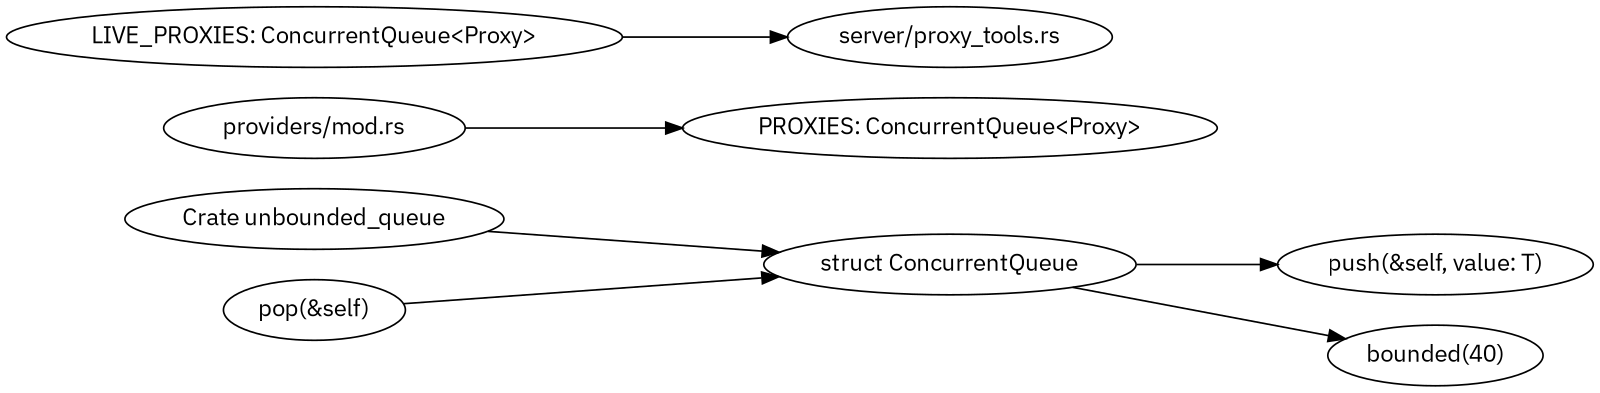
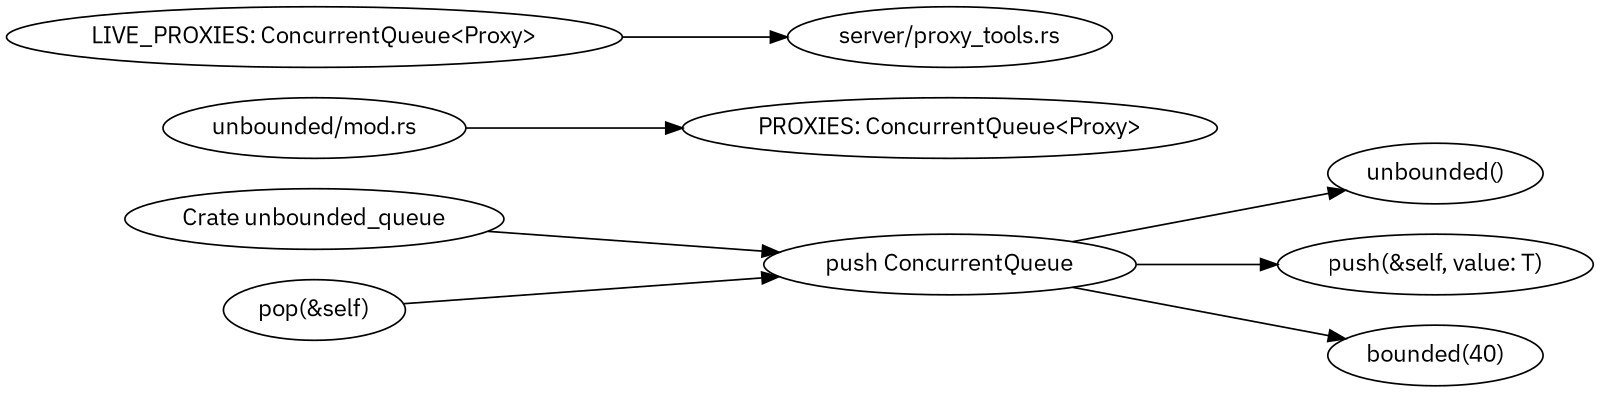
(314, 128) -> (314, 128)
none -> (1435, 174)
(950, 265) -> (950, 265)
